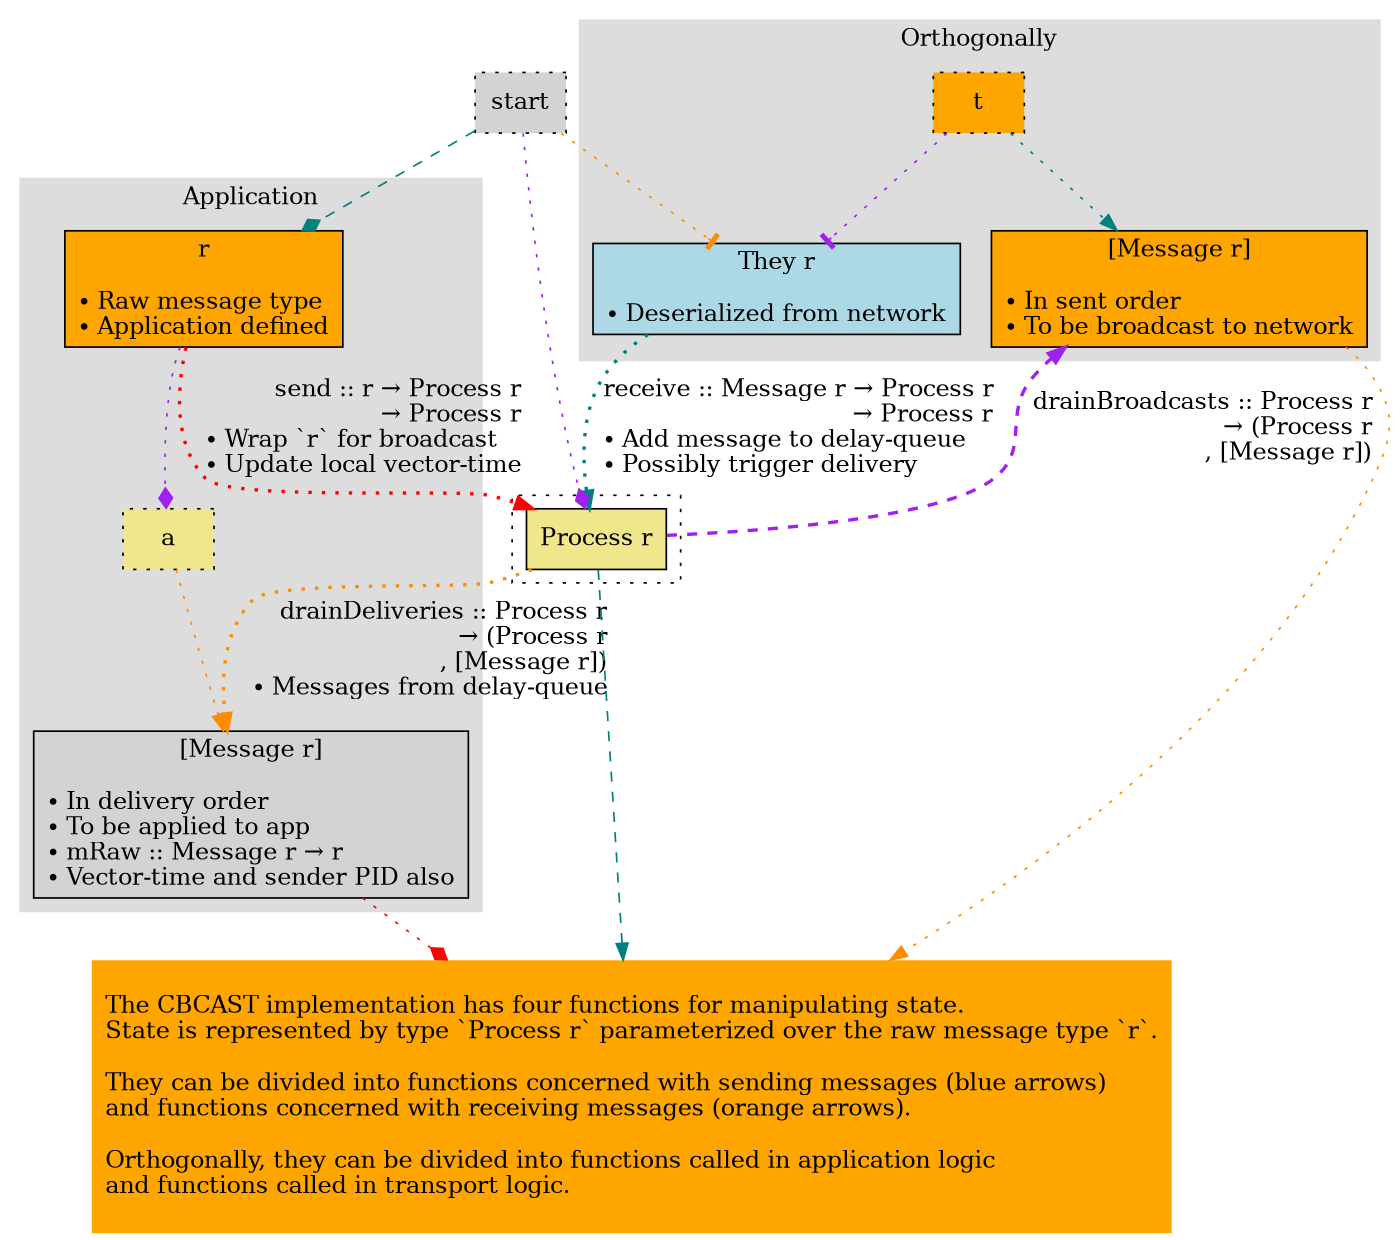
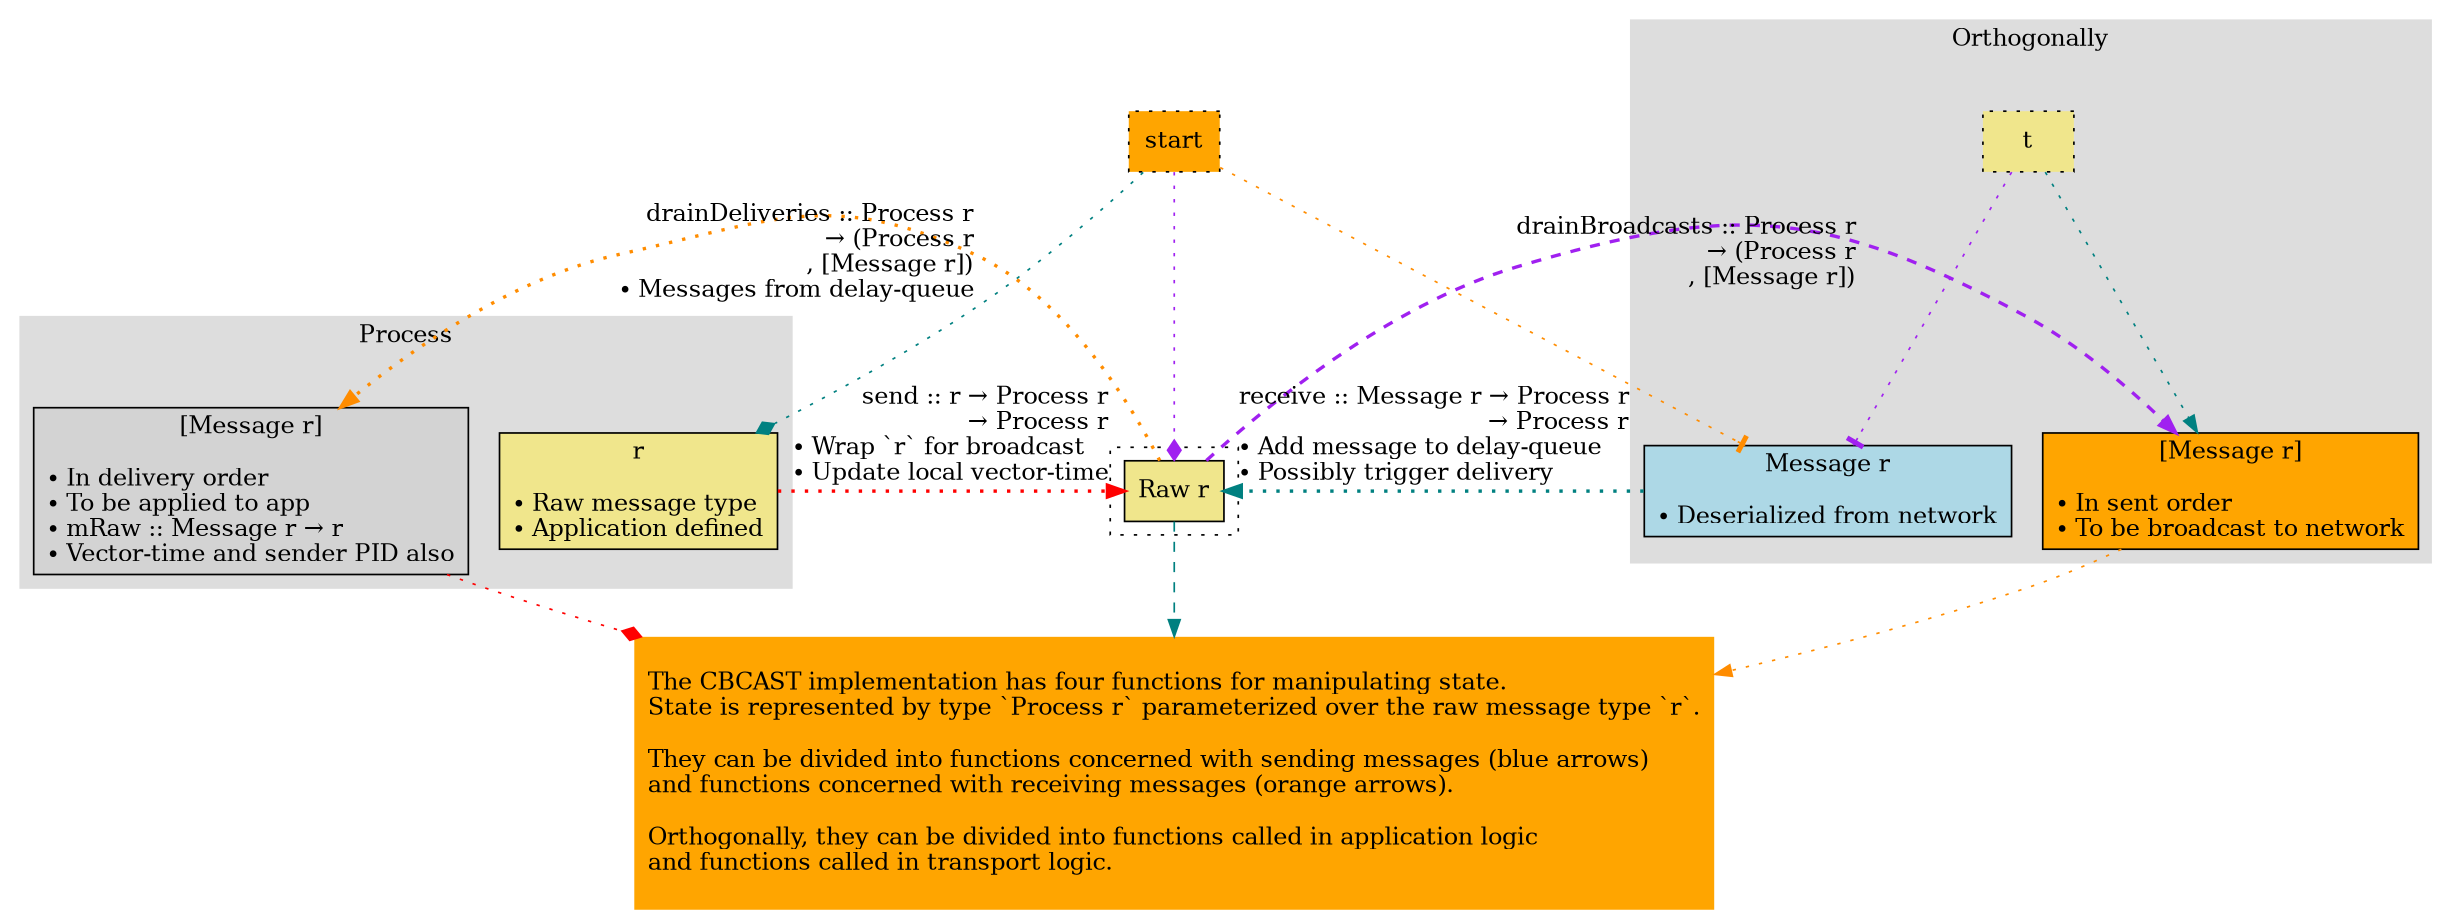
(521, 103) -> (1174, 142)
(979, 103) -> (2028, 142)
(413, 167) -> (969, 312)
(251, 198) -> (406, 336)
(204, 289) -> (639, 491)
(777, 289) -> (1828, 491)
(168, 539) -> none
(596, 539) -> (1174, 491)
